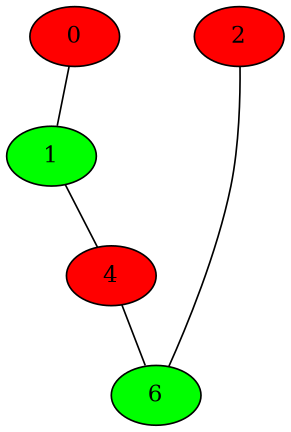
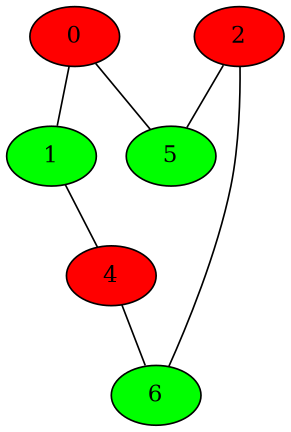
none -> (171, 156)
